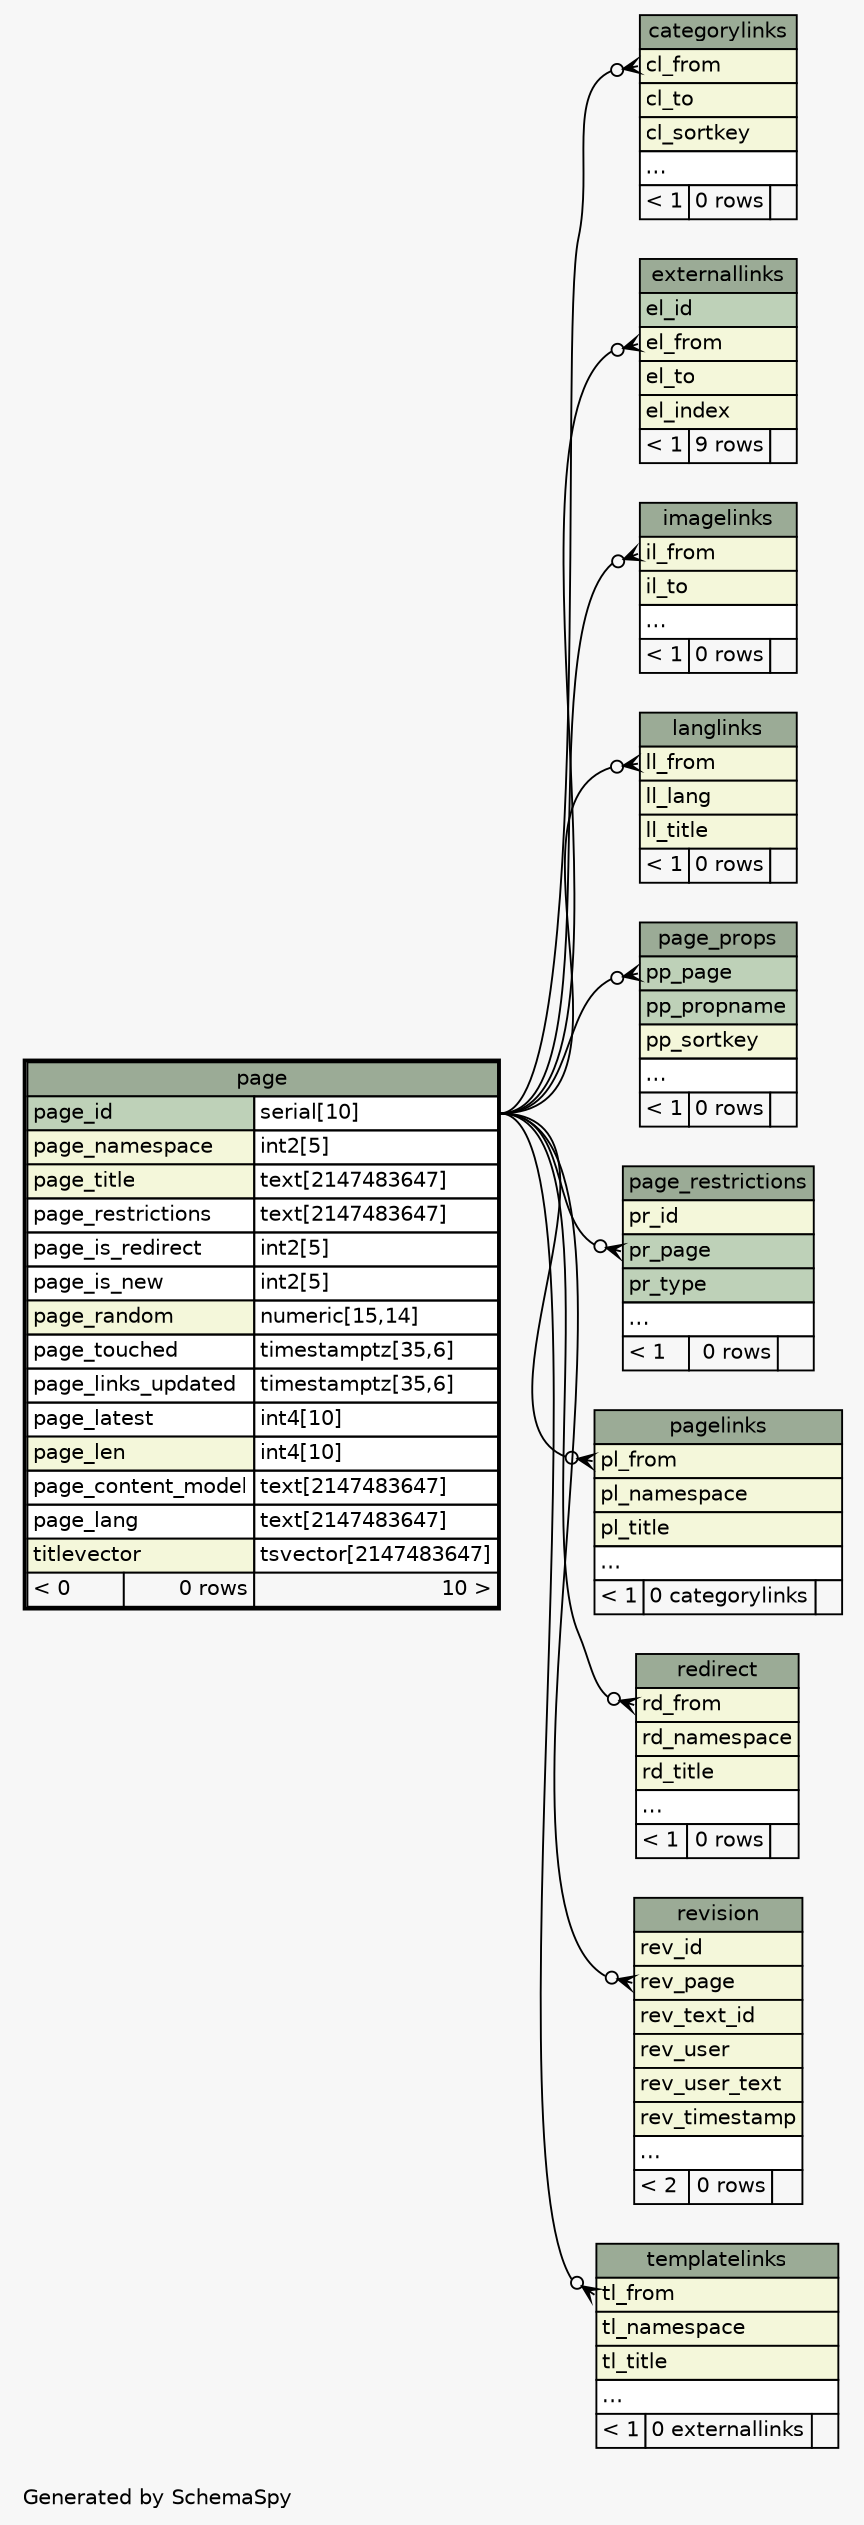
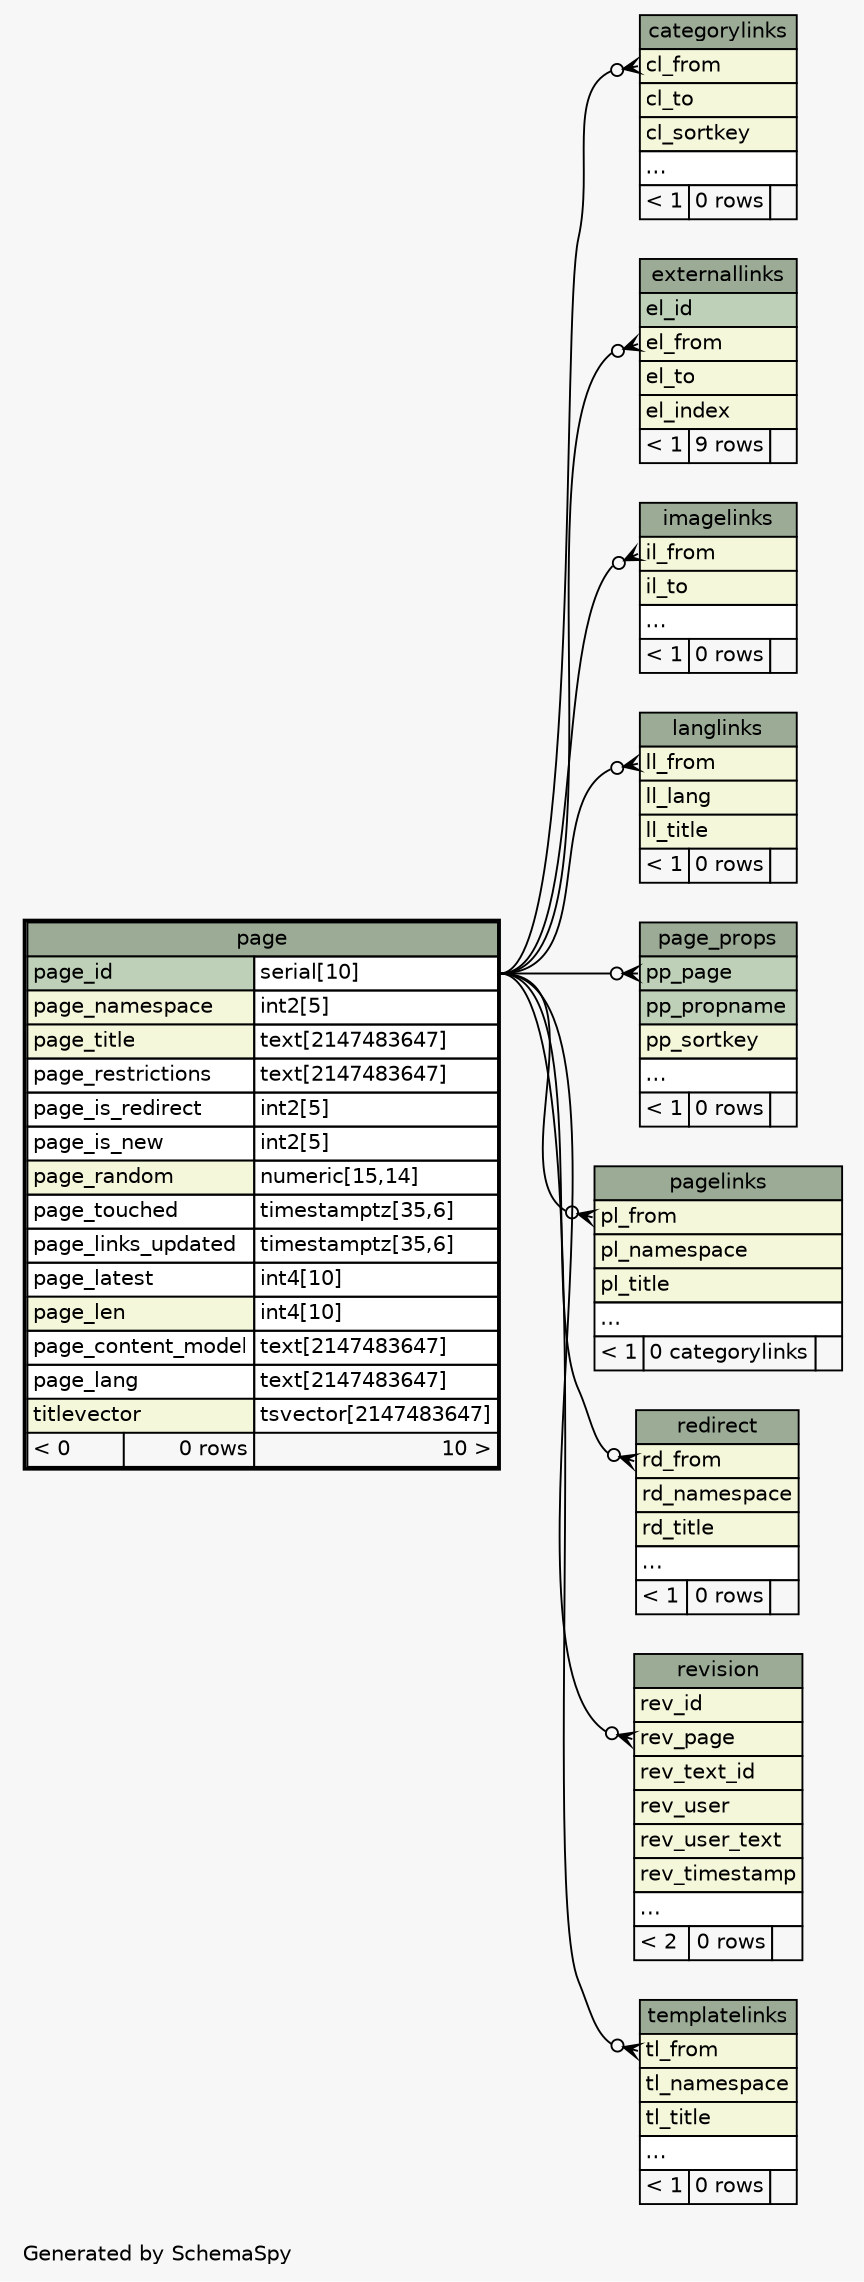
(717, 1268) -> none
(729, 2430) -> (730, 2186)
